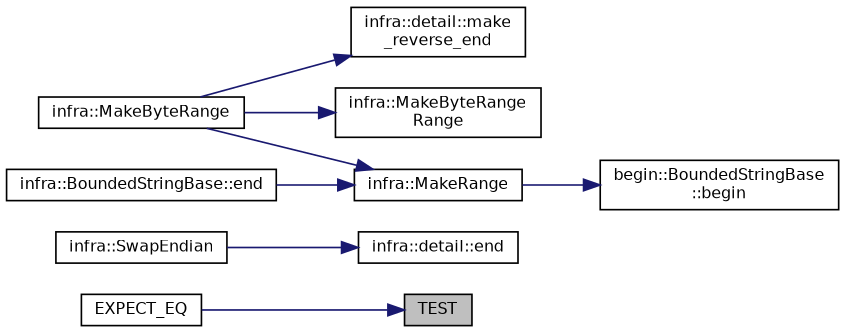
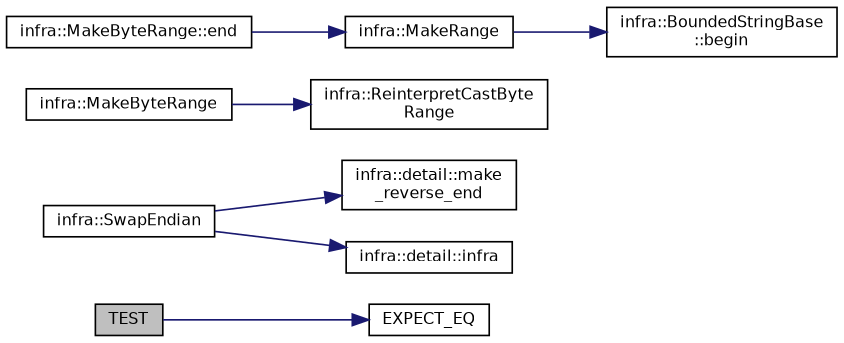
(268, 78) -> (270, 204)
(438, 113) -> (429, 104)
(282, 147) -> none
(141, 185) -> (129, 32)
(719, 185) -> (722, 32)
(438, 247) -> (429, 257)
(295, 310) -> (258, 320)
